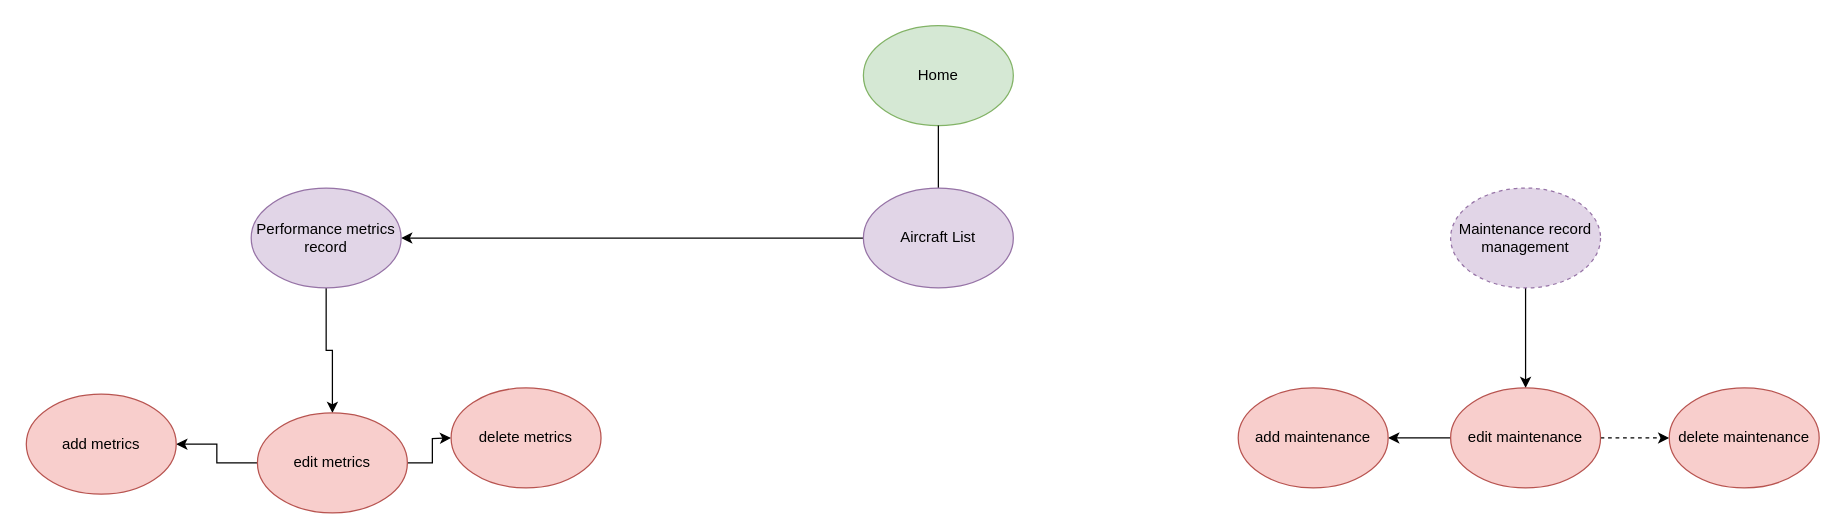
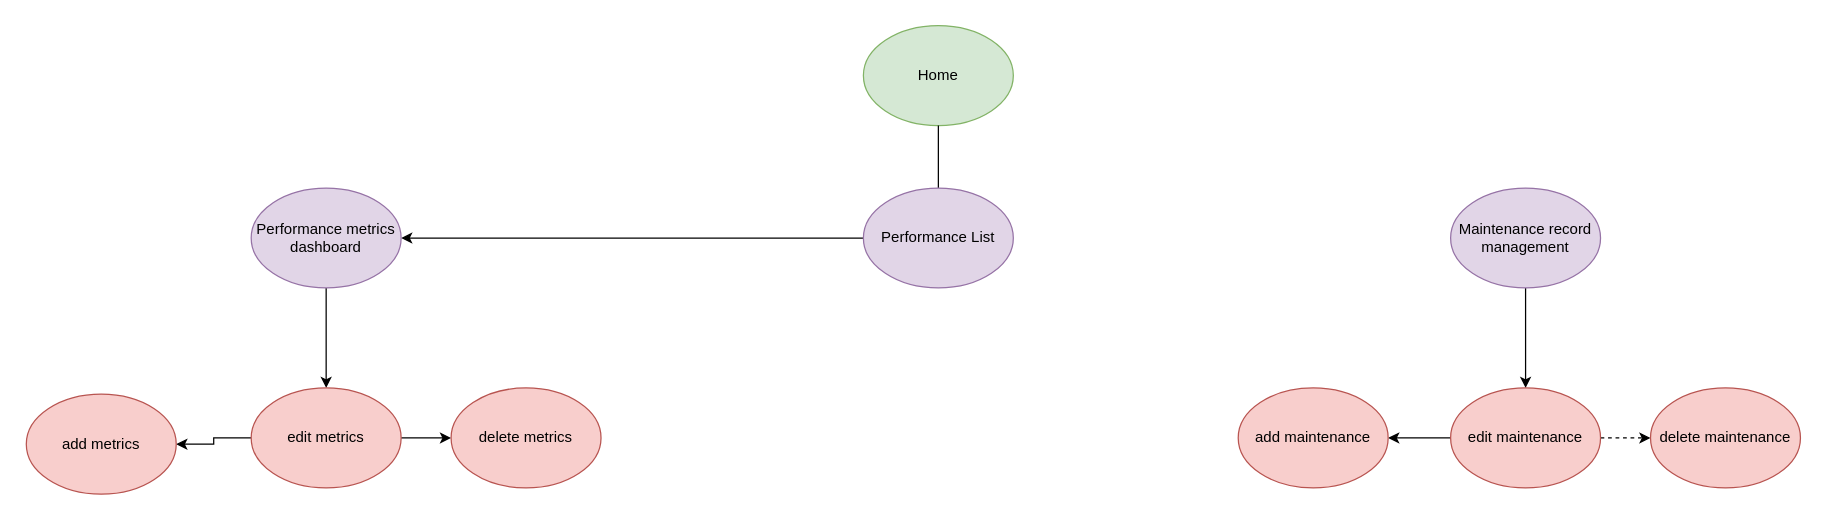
(326, 238) -> (326, 238)
(938, 238) -> (938, 238)
(1526, 238) -> (1526, 238)
(1744, 438) -> (1726, 438)
(332, 463) -> (326, 438)
